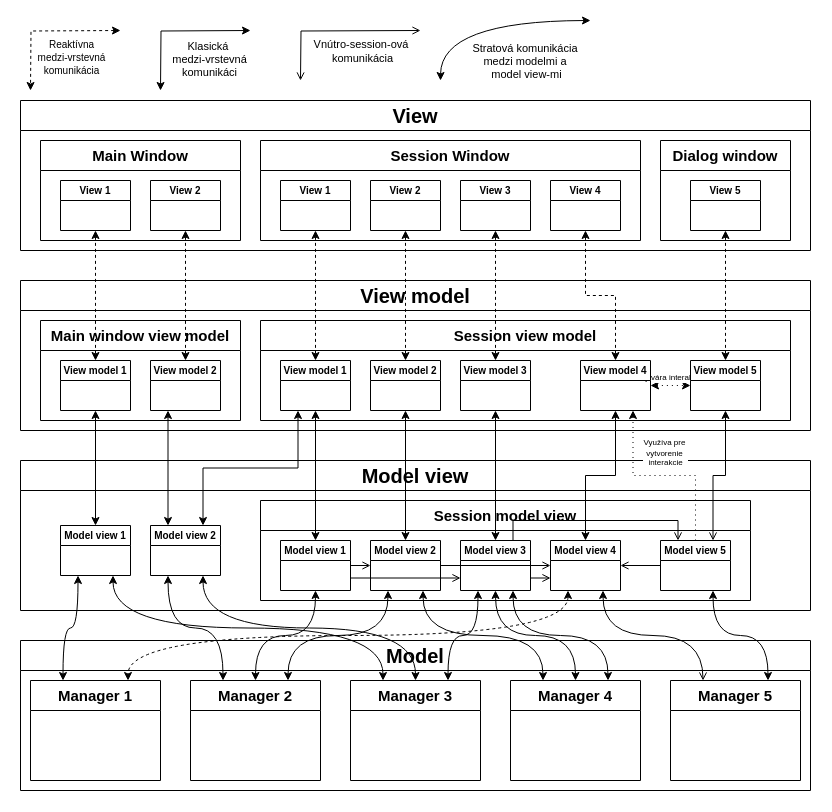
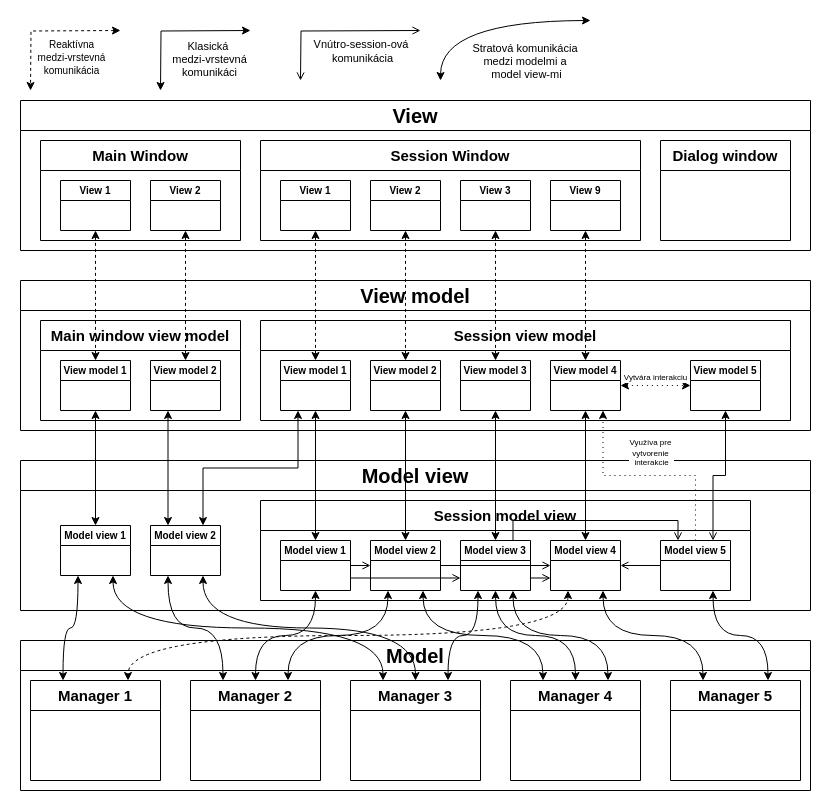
(586, 191) -> (586, 191)
(726, 206) -> none
(726, 295) -> none
(616, 386) -> (586, 386)
(698, 656) -> (697, 653)
